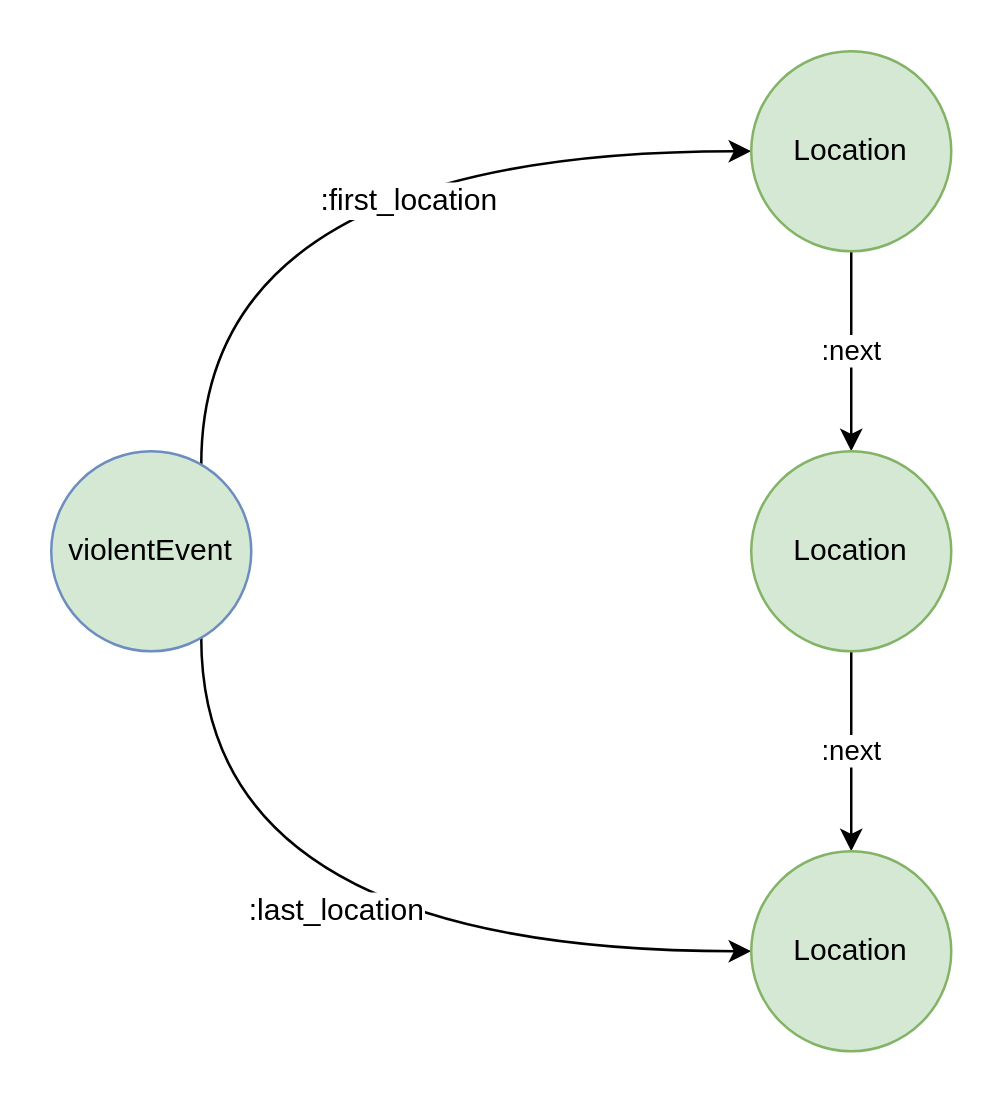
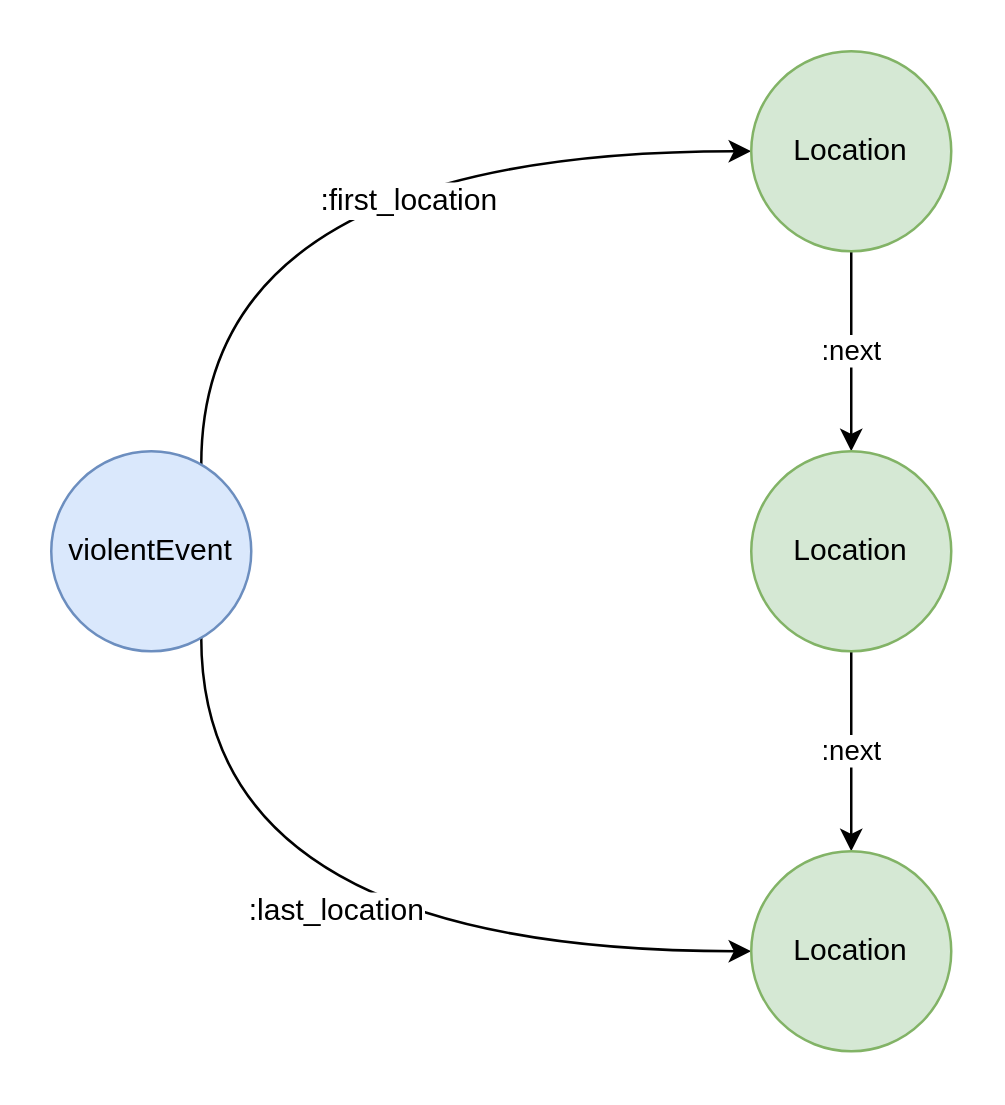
(151, 551) -> (151, 551)
